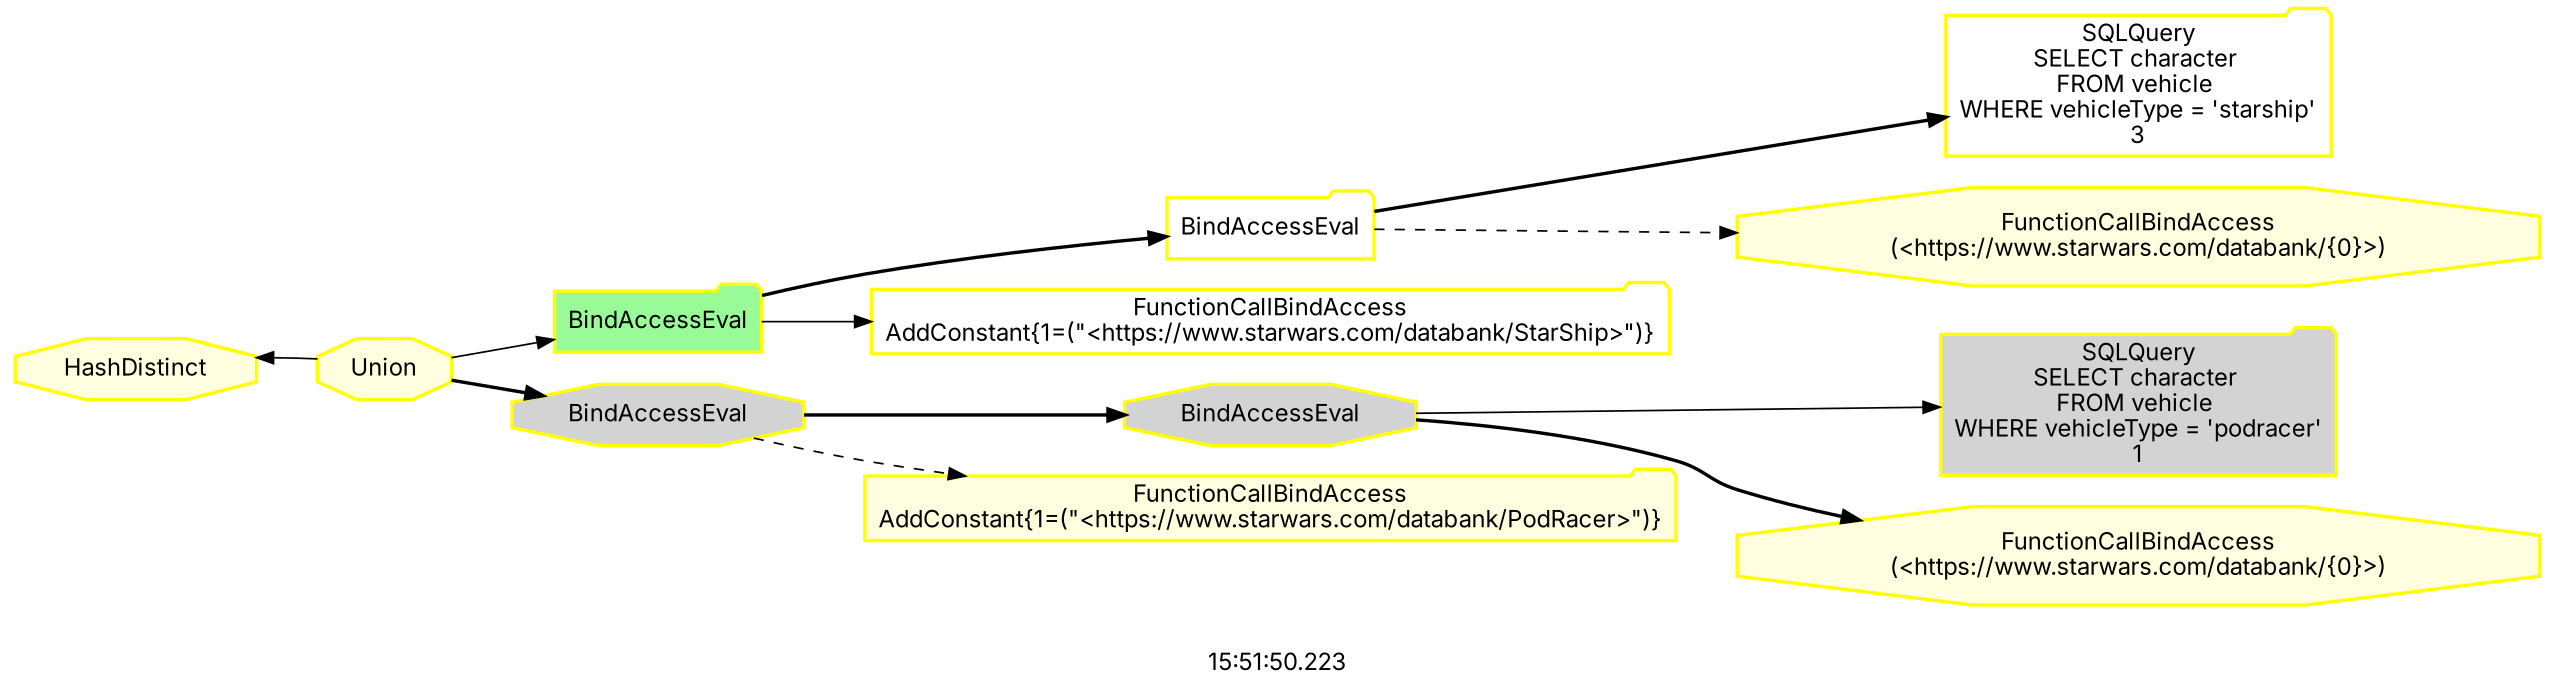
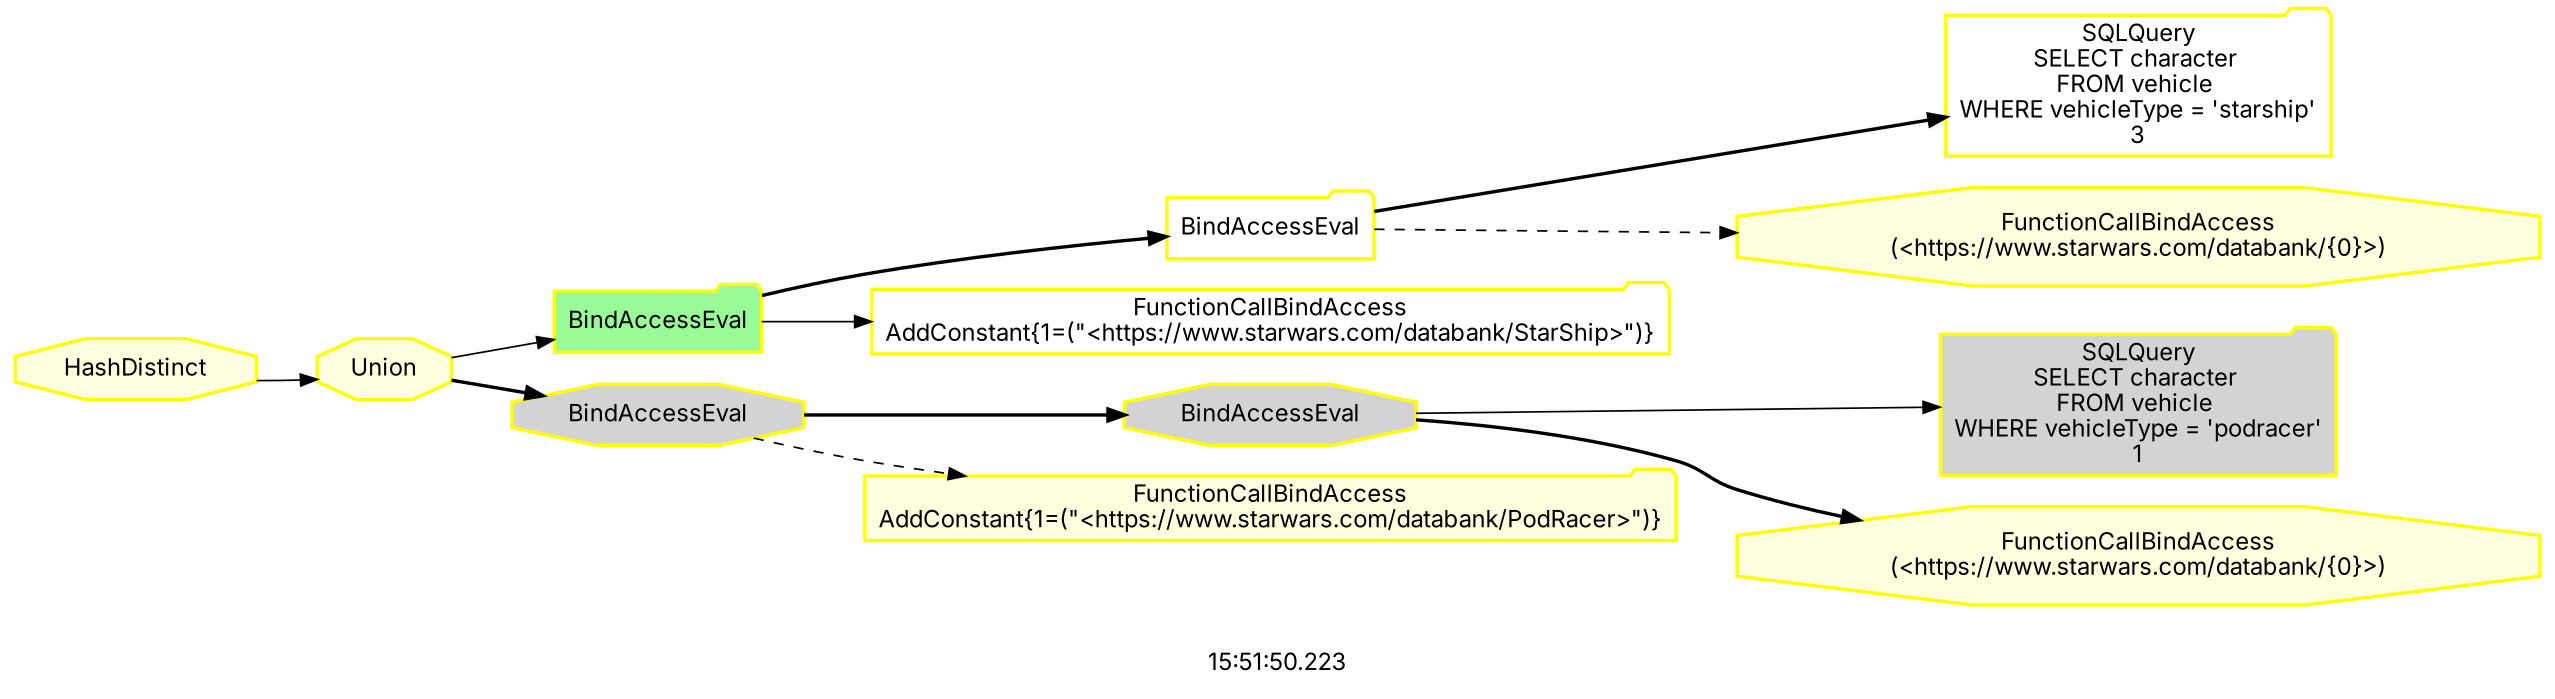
(296, 358) -> (278, 380)
